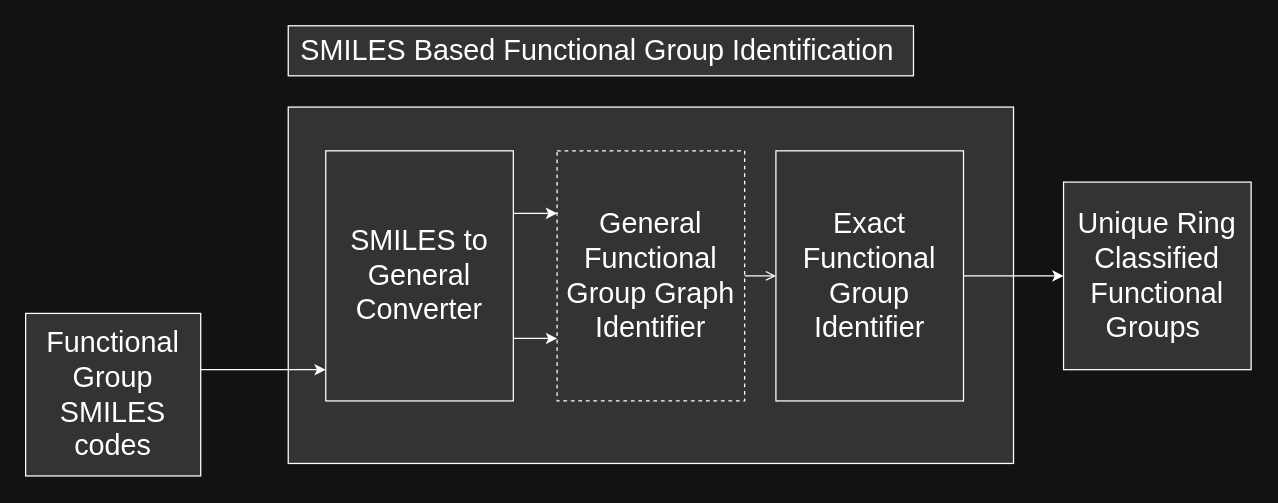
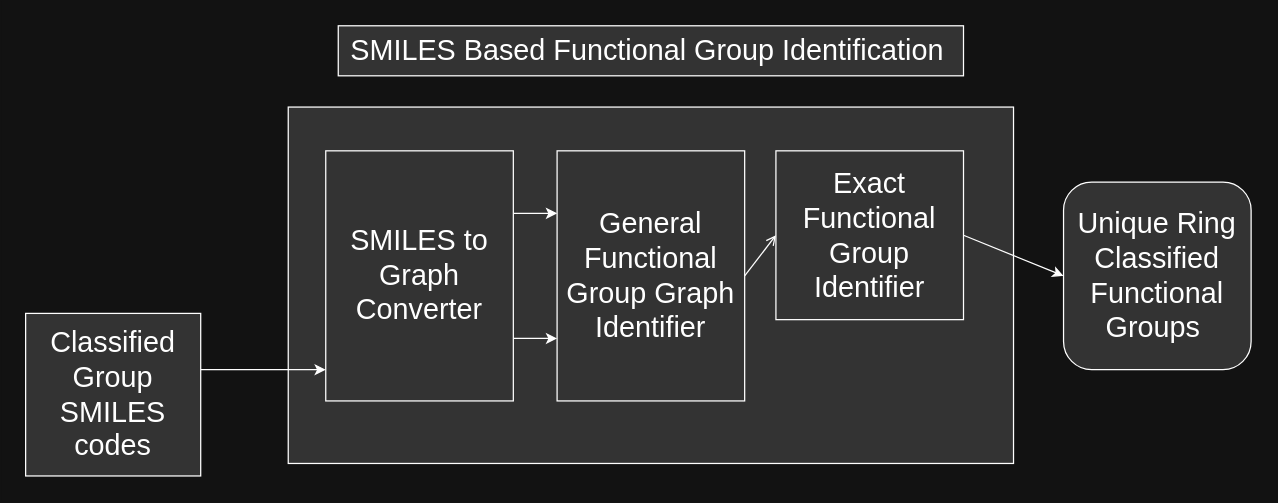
(601, 51) -> (651, 51)
(419, 276) -> (419, 276)
(651, 276) -> (651, 276)
(869, 276) -> (869, 235)
(1157, 276) -> (1157, 276)
(113, 394) -> (113, 394)
